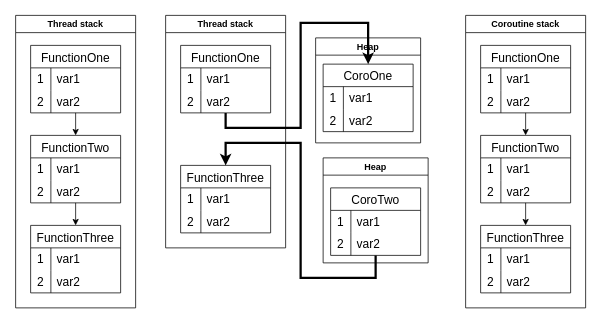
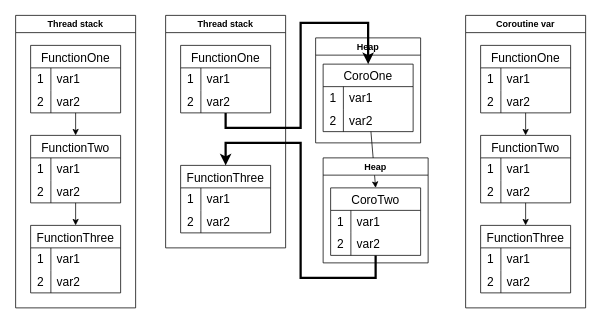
(525, 24) -> (525, 24)
none -> (372, 144)
